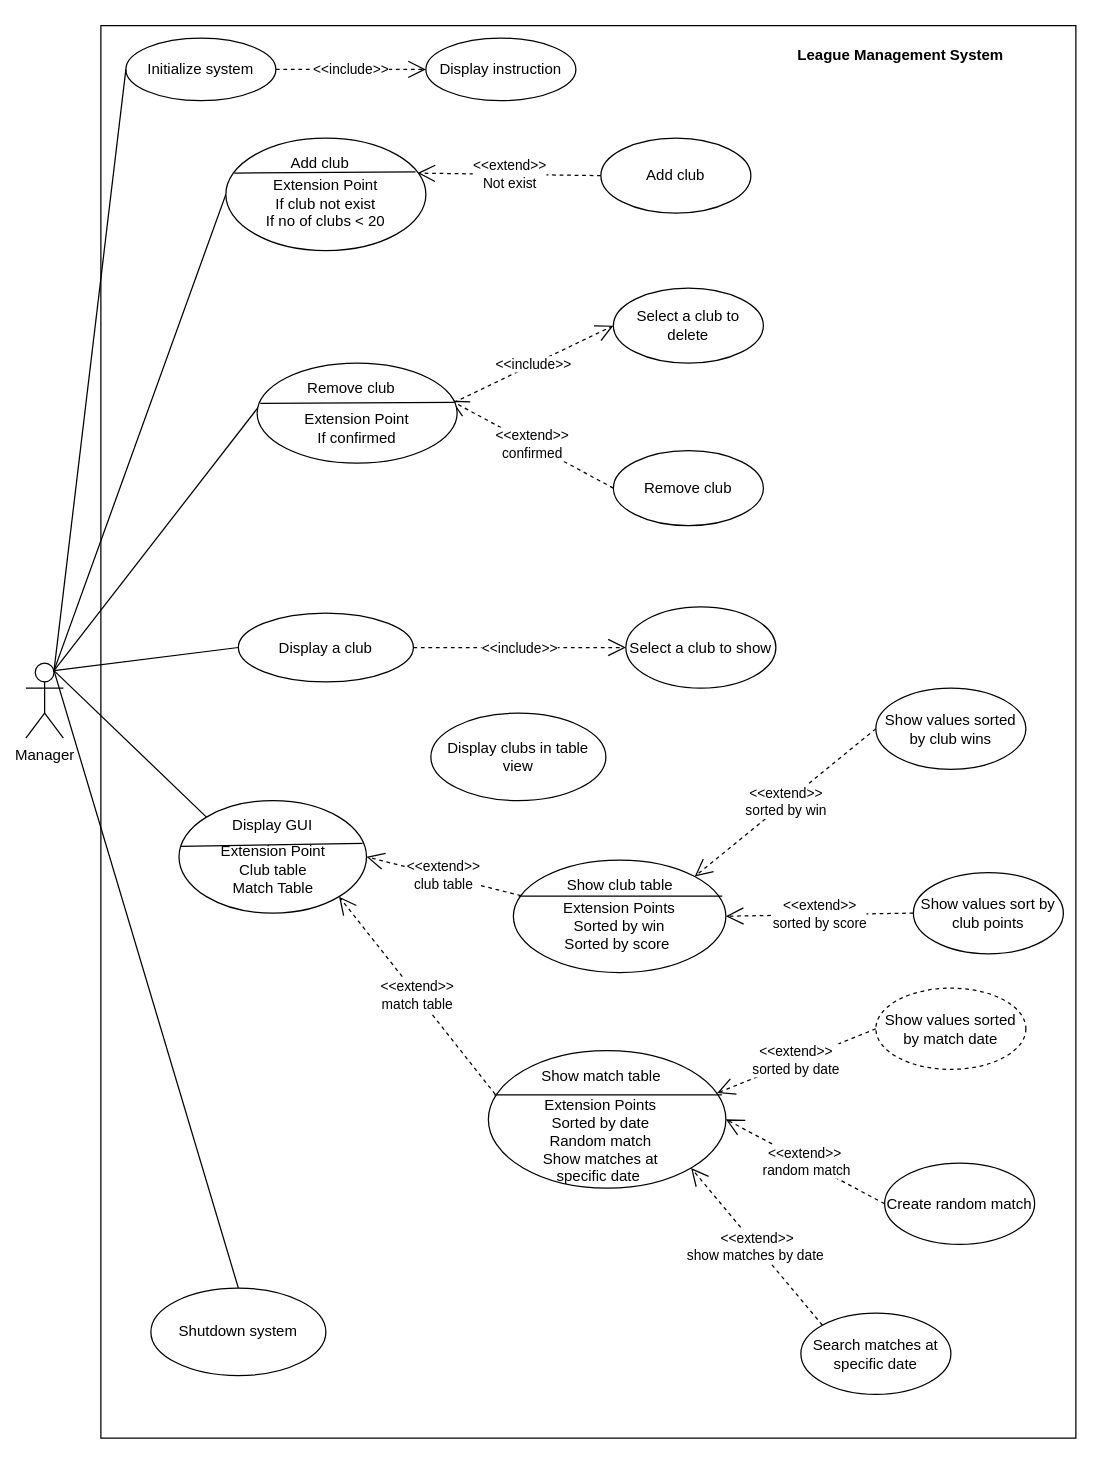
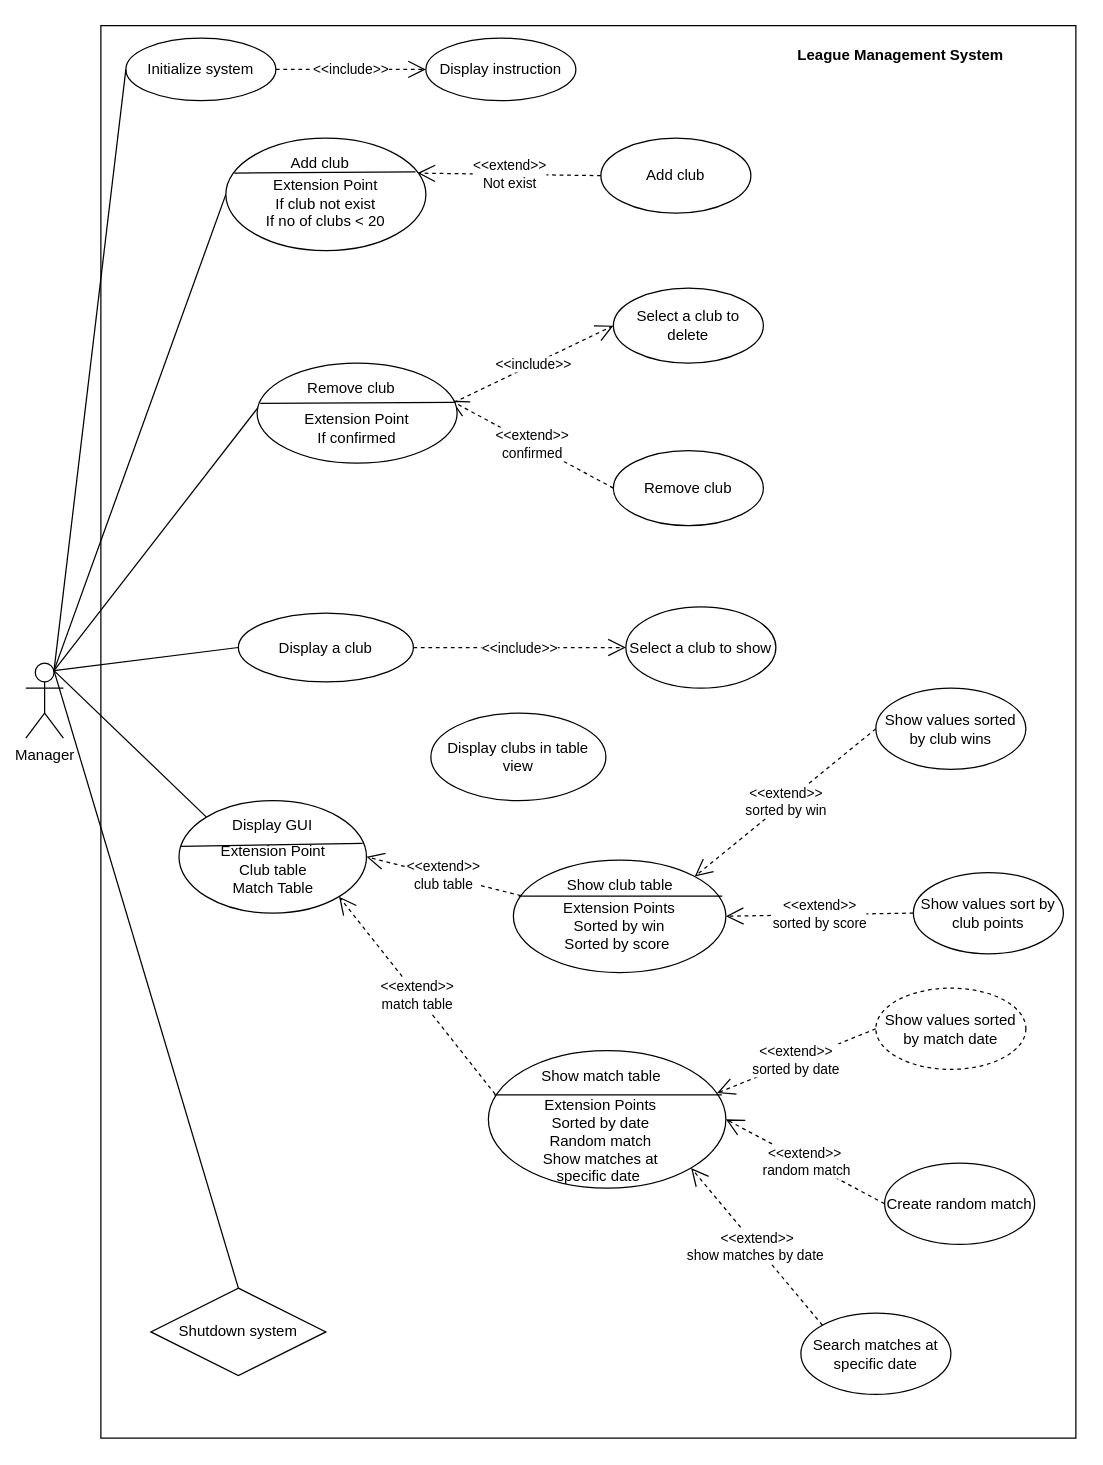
(238, 1332) -> (238, 1332)
